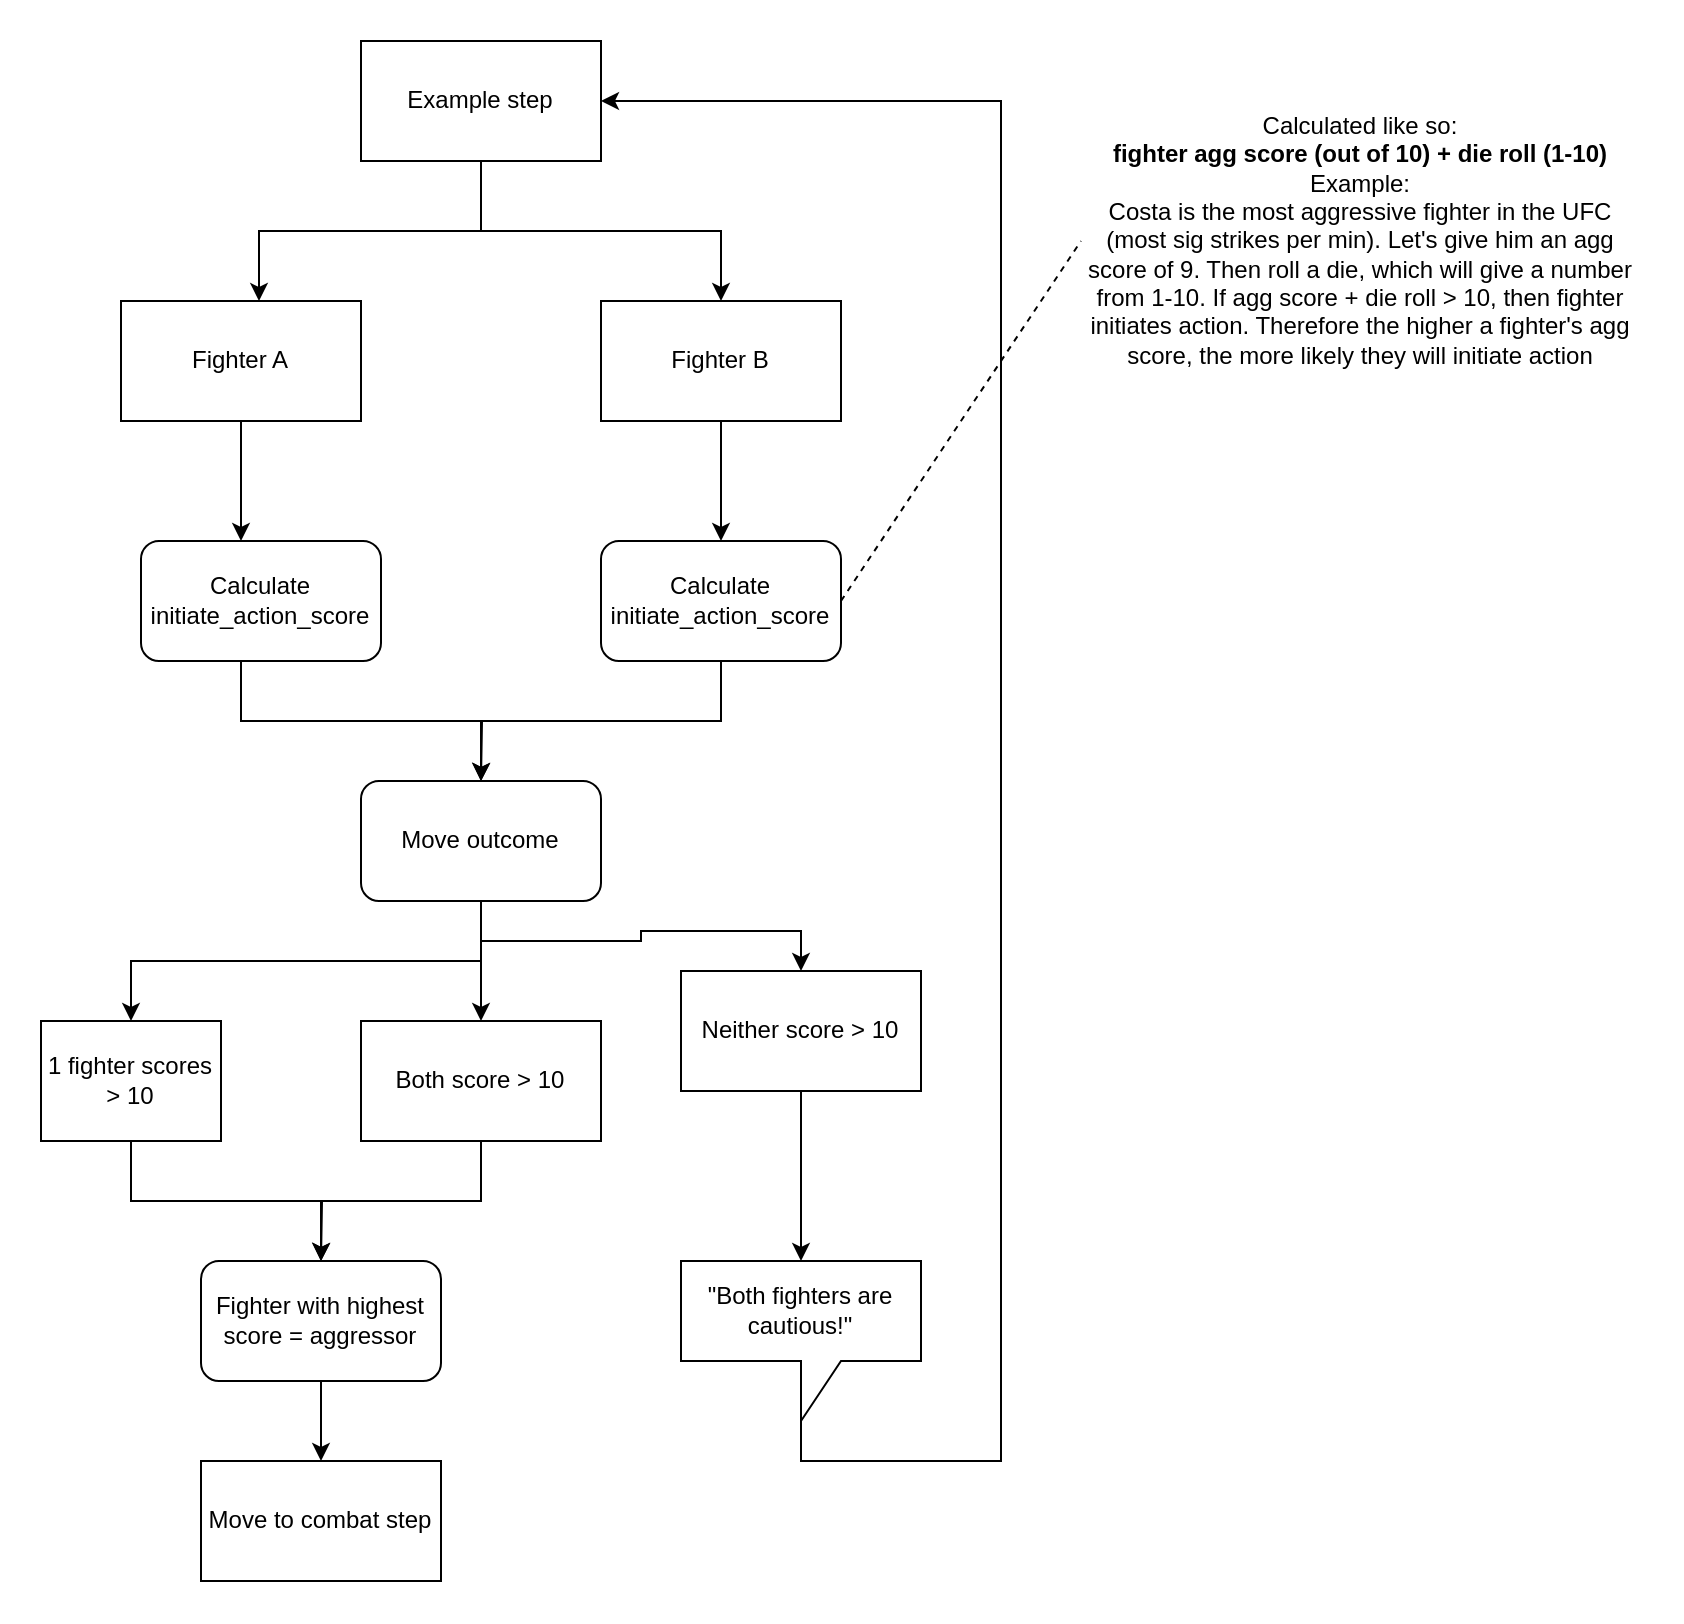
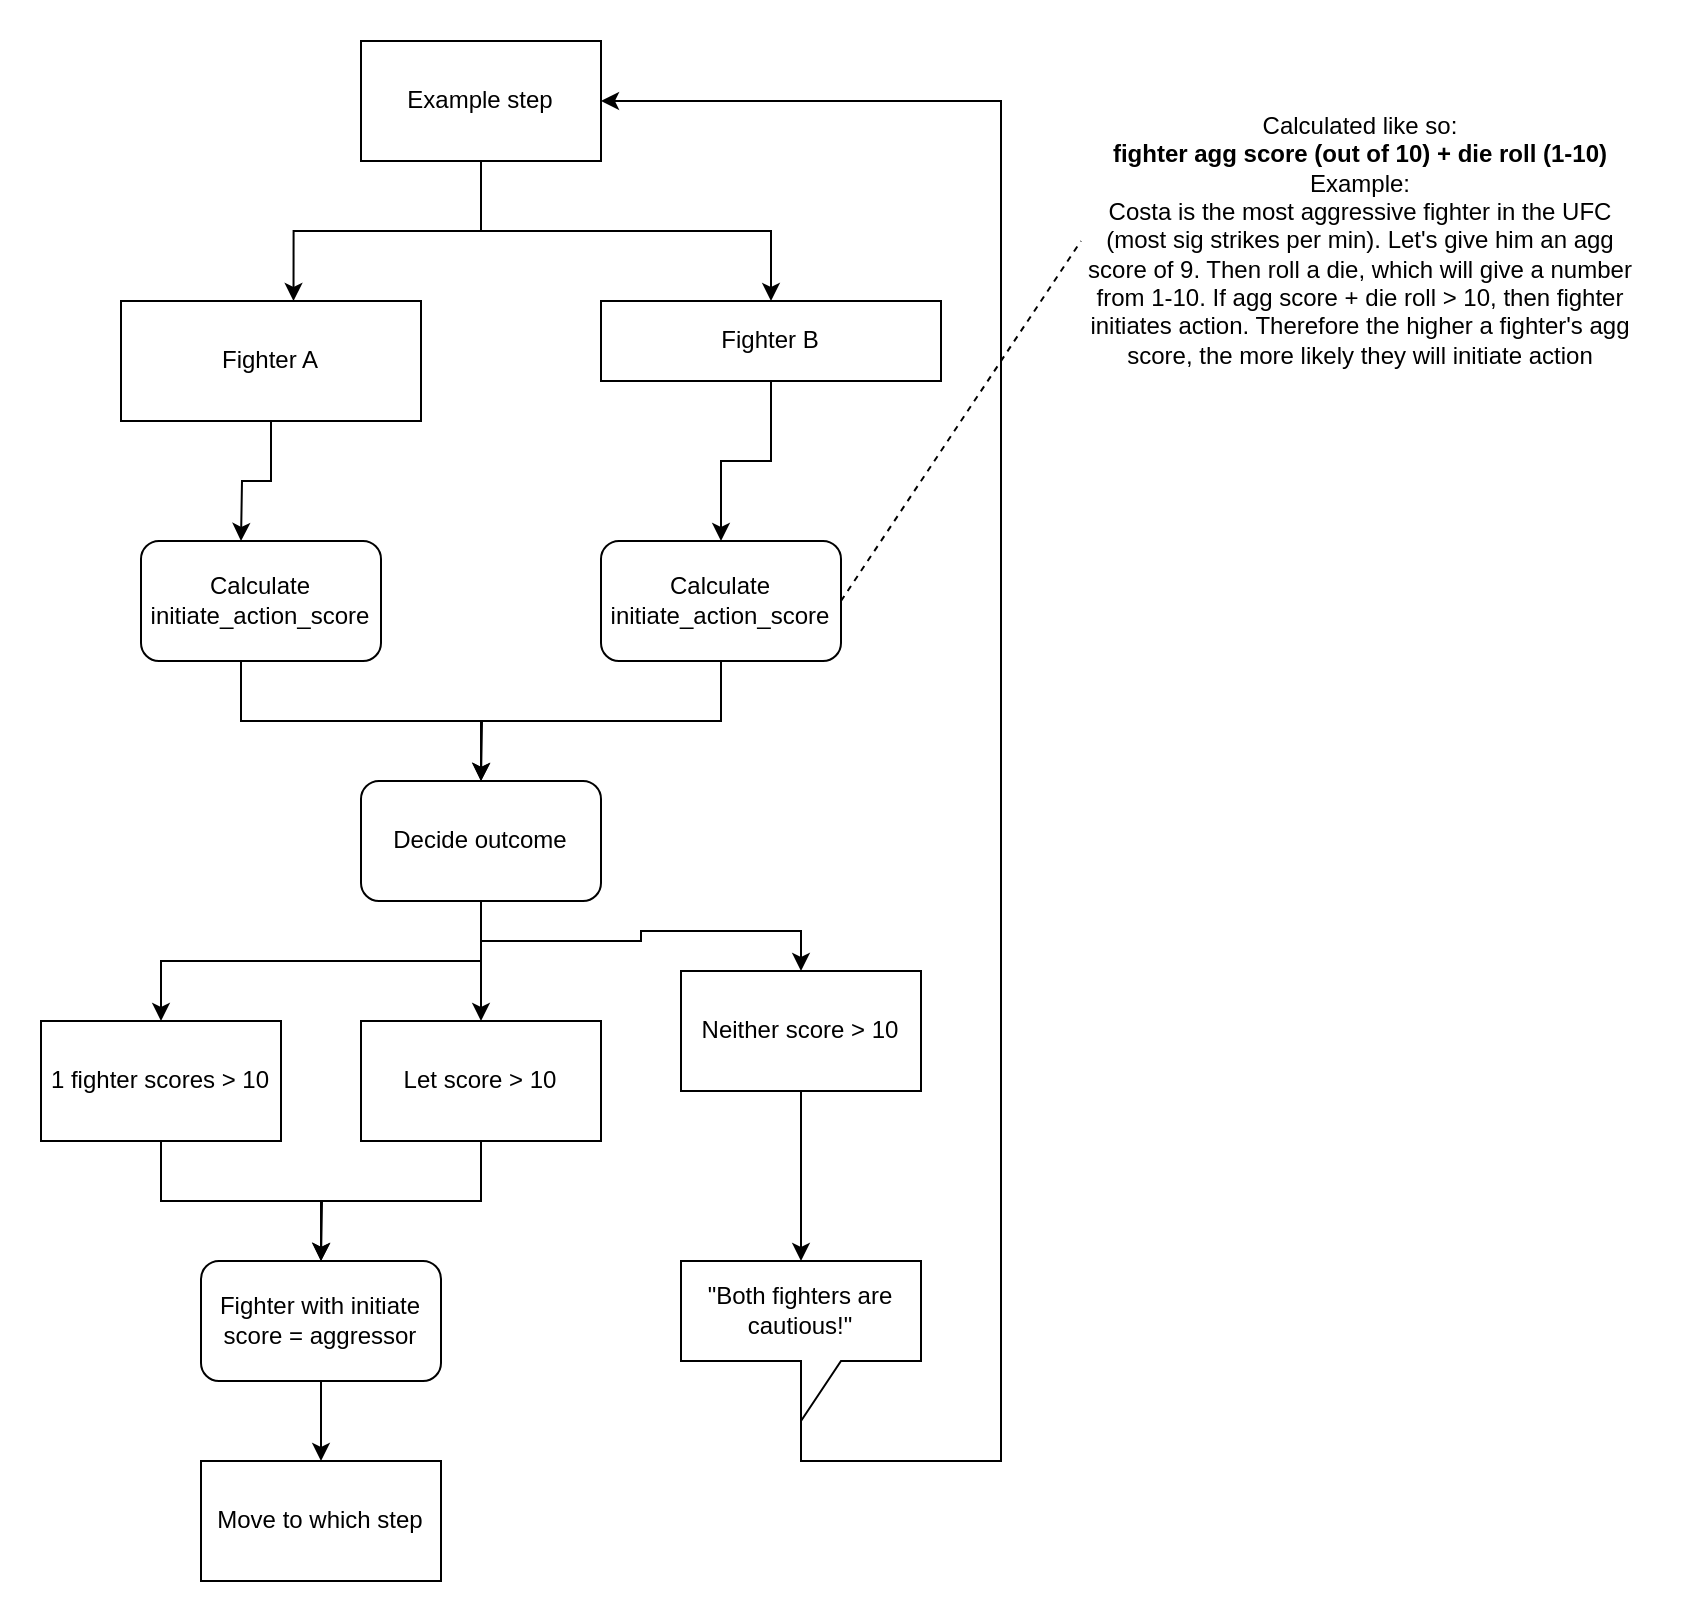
(241, 361) -> (271, 361)
(721, 361) -> (771, 341)
(481, 841) -> (481, 841)
(131, 1081) -> (161, 1081)
(481, 1081) -> (481, 1081)
(321, 1321) -> (321, 1321)
(321, 1521) -> (321, 1521)
